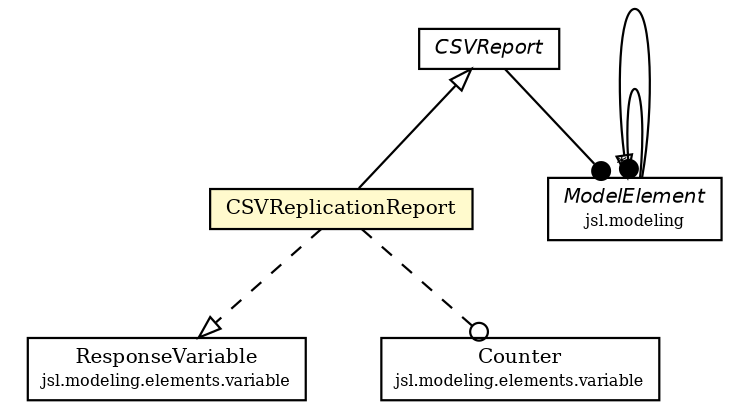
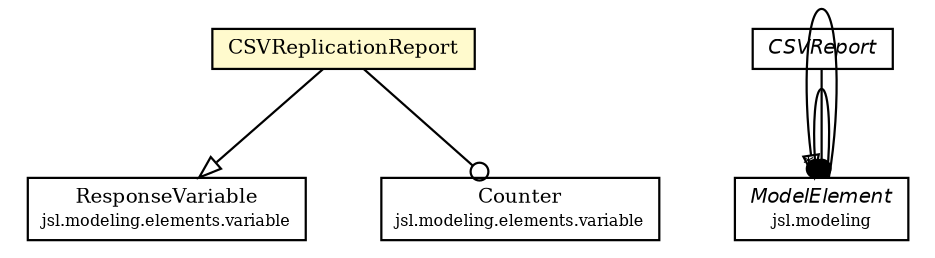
(407, 137) -> none
(269, 276) -> (270, 116)
(417, 277) -> (418, 117)
